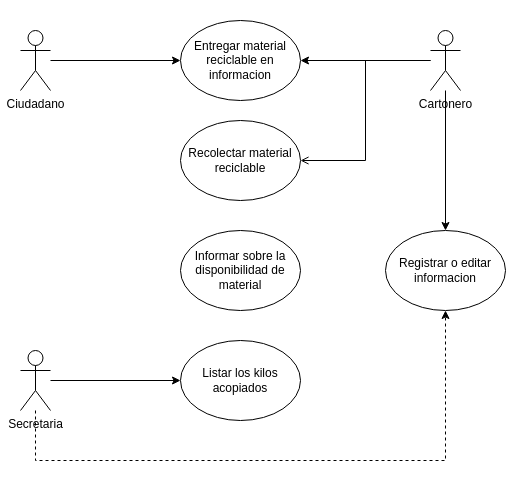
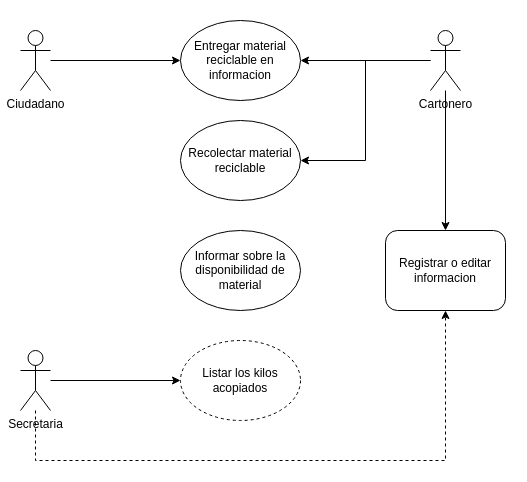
(306, 161) -> (308, 161)
(446, 271) -> (446, 271)
(241, 381) -> (241, 381)
